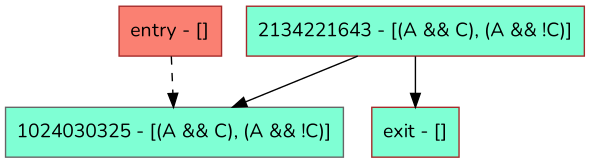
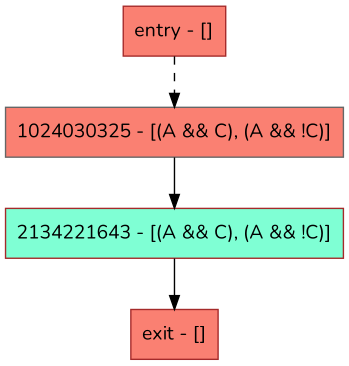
(302, 79) -> (174, 176)
(174, 132) -> (174, 132)
(415, 132) -> (174, 334)
